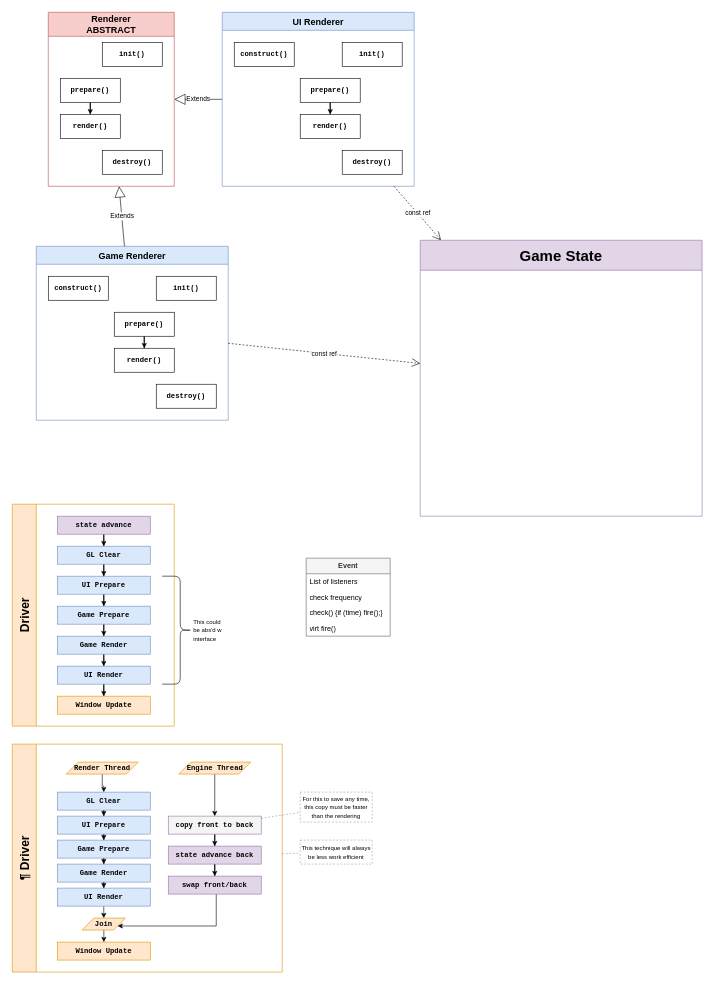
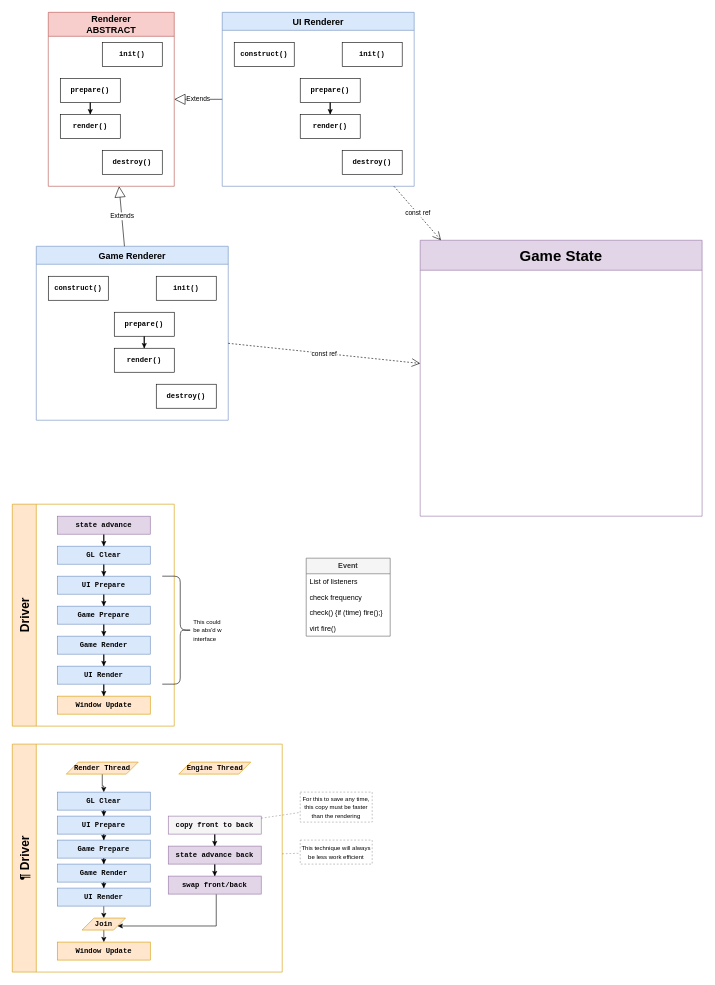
(215, 810) -> none
